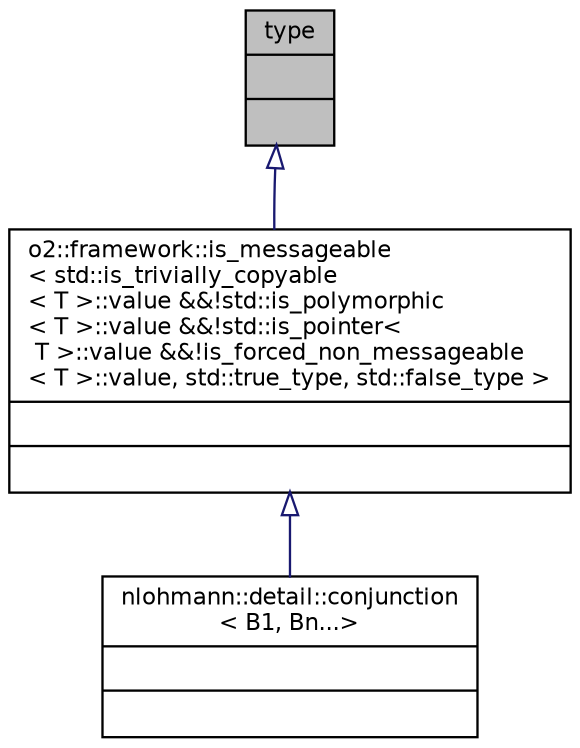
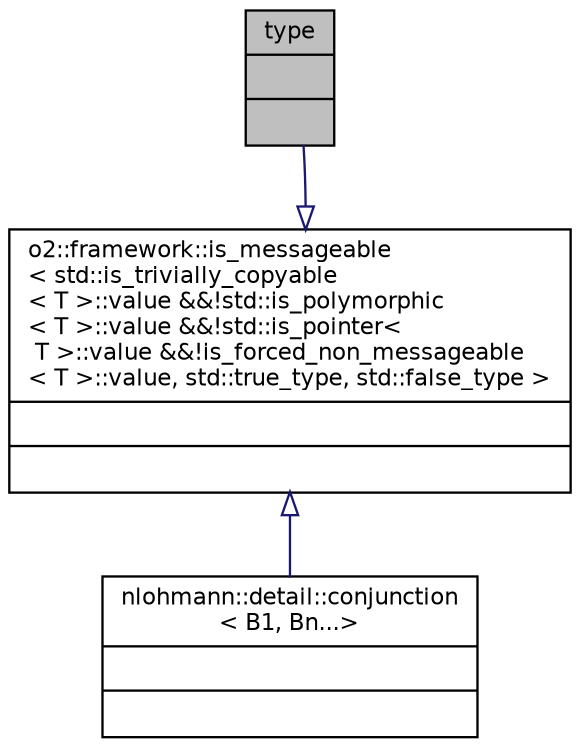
(274, 199) -> (305, 176)
